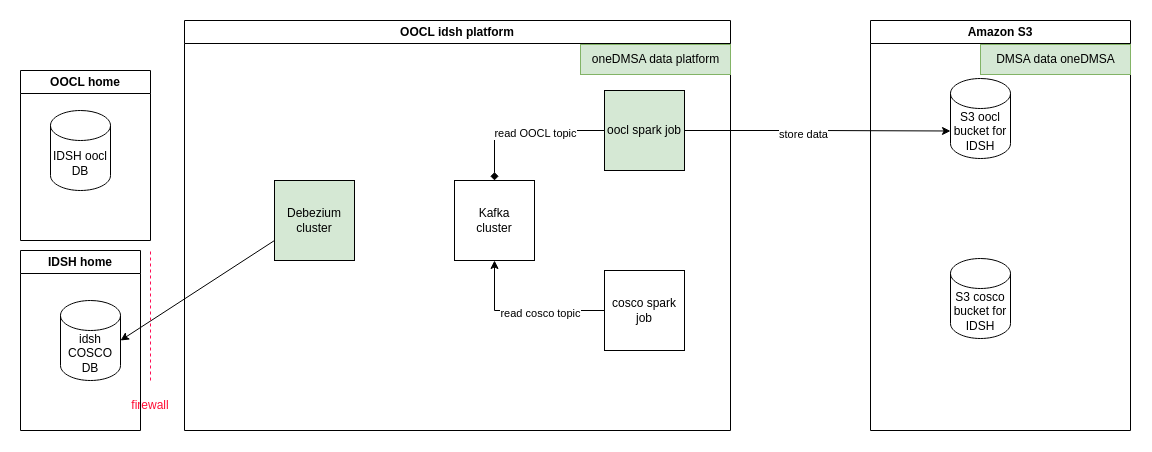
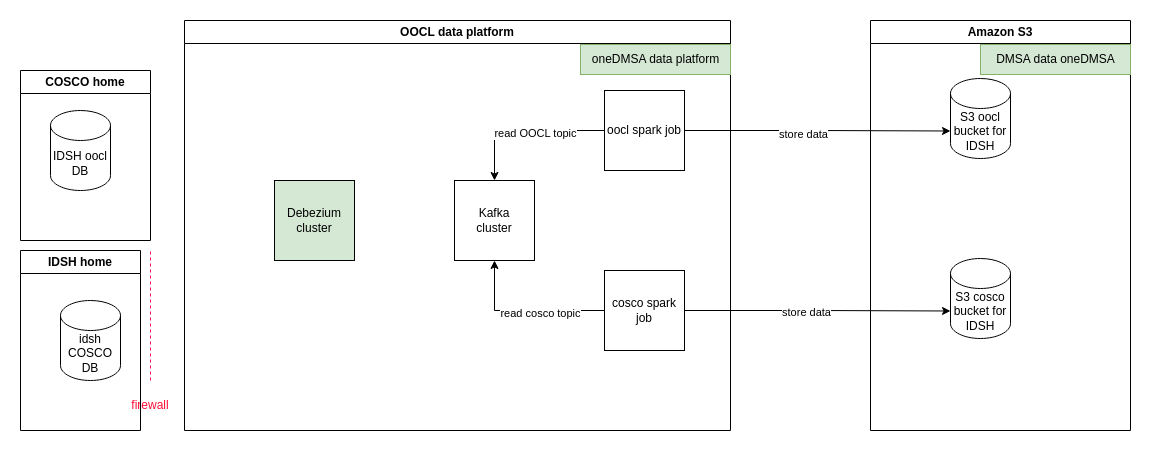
(458, 33) -> (458, 33)
(86, 83) -> (86, 83)
(645, 131) -> (645, 131)
(495, 172) -> (495, 172)
(201, 288) -> none
none -> (814, 311)
